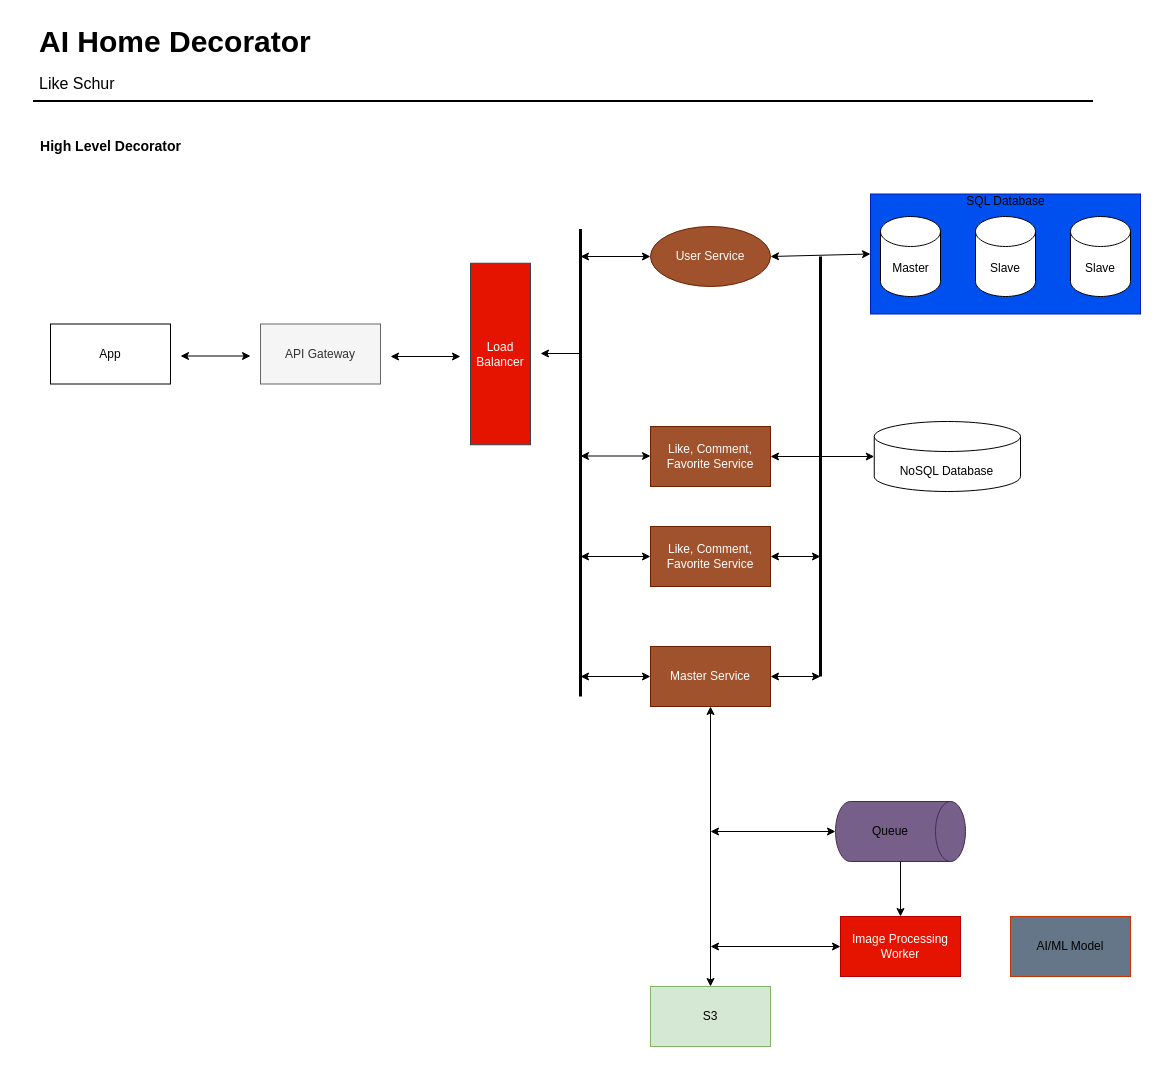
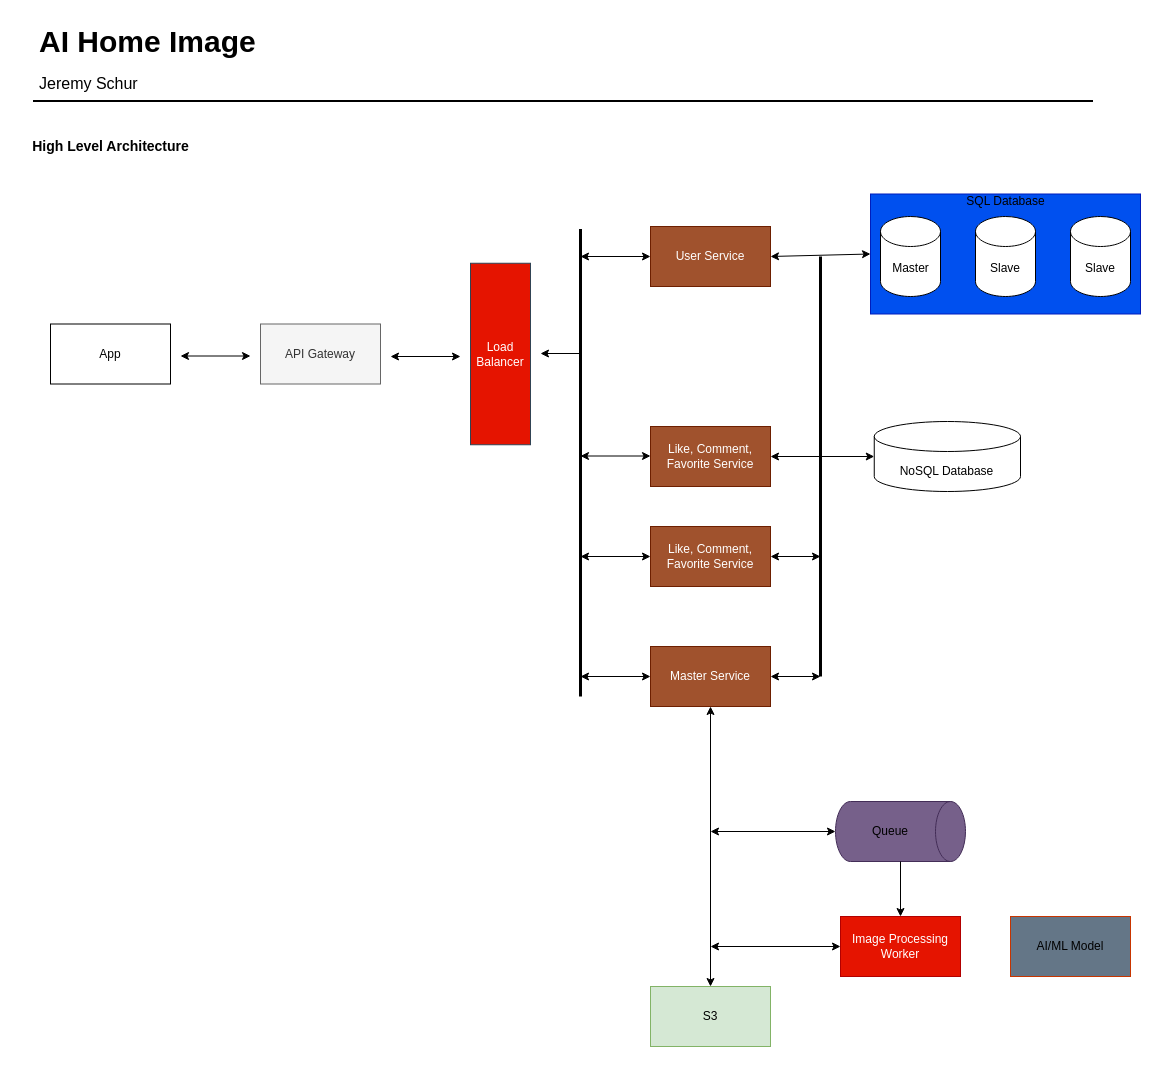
(175, 43) -> (141, 43)
(80, 84) -> (91, 84)
(111, 147) -> (111, 147)
(711, 257) -> (711, 257)
